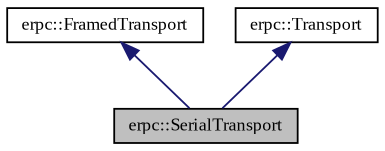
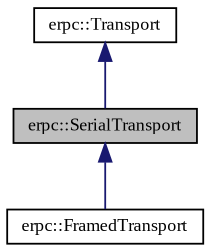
(162, 82) -> (105, 186)
